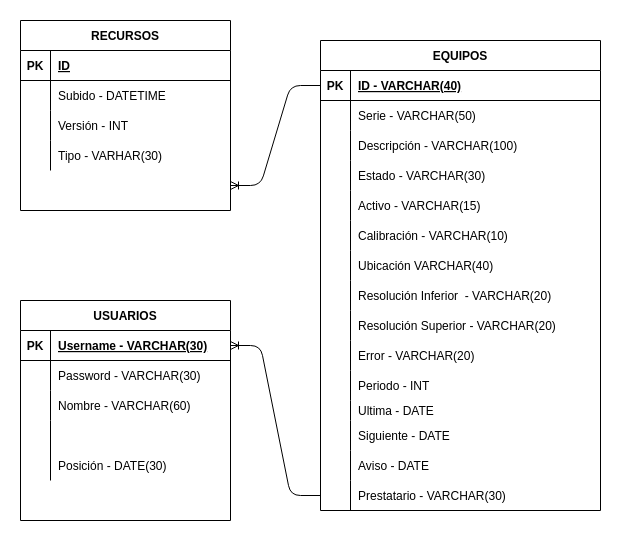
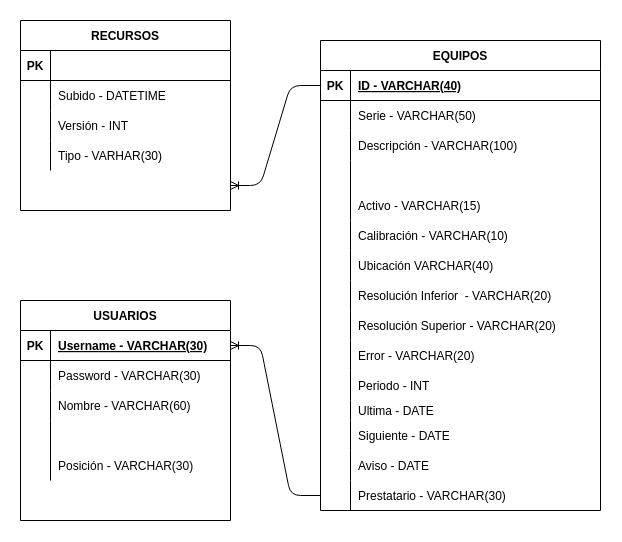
(141, 66) -> none
(476, 176) -> none
(116, 466) -> (126, 466)
